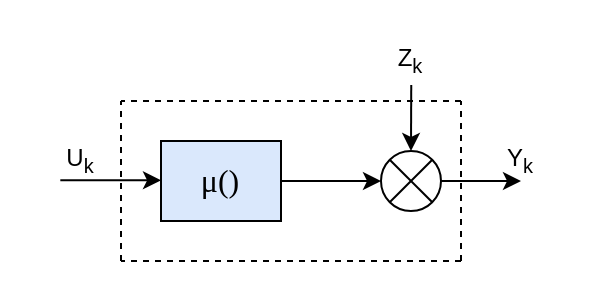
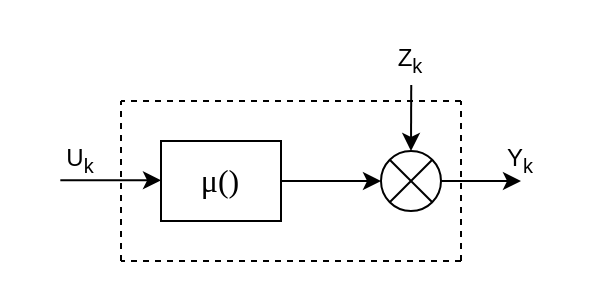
(221, 181) -> (221, 181)
